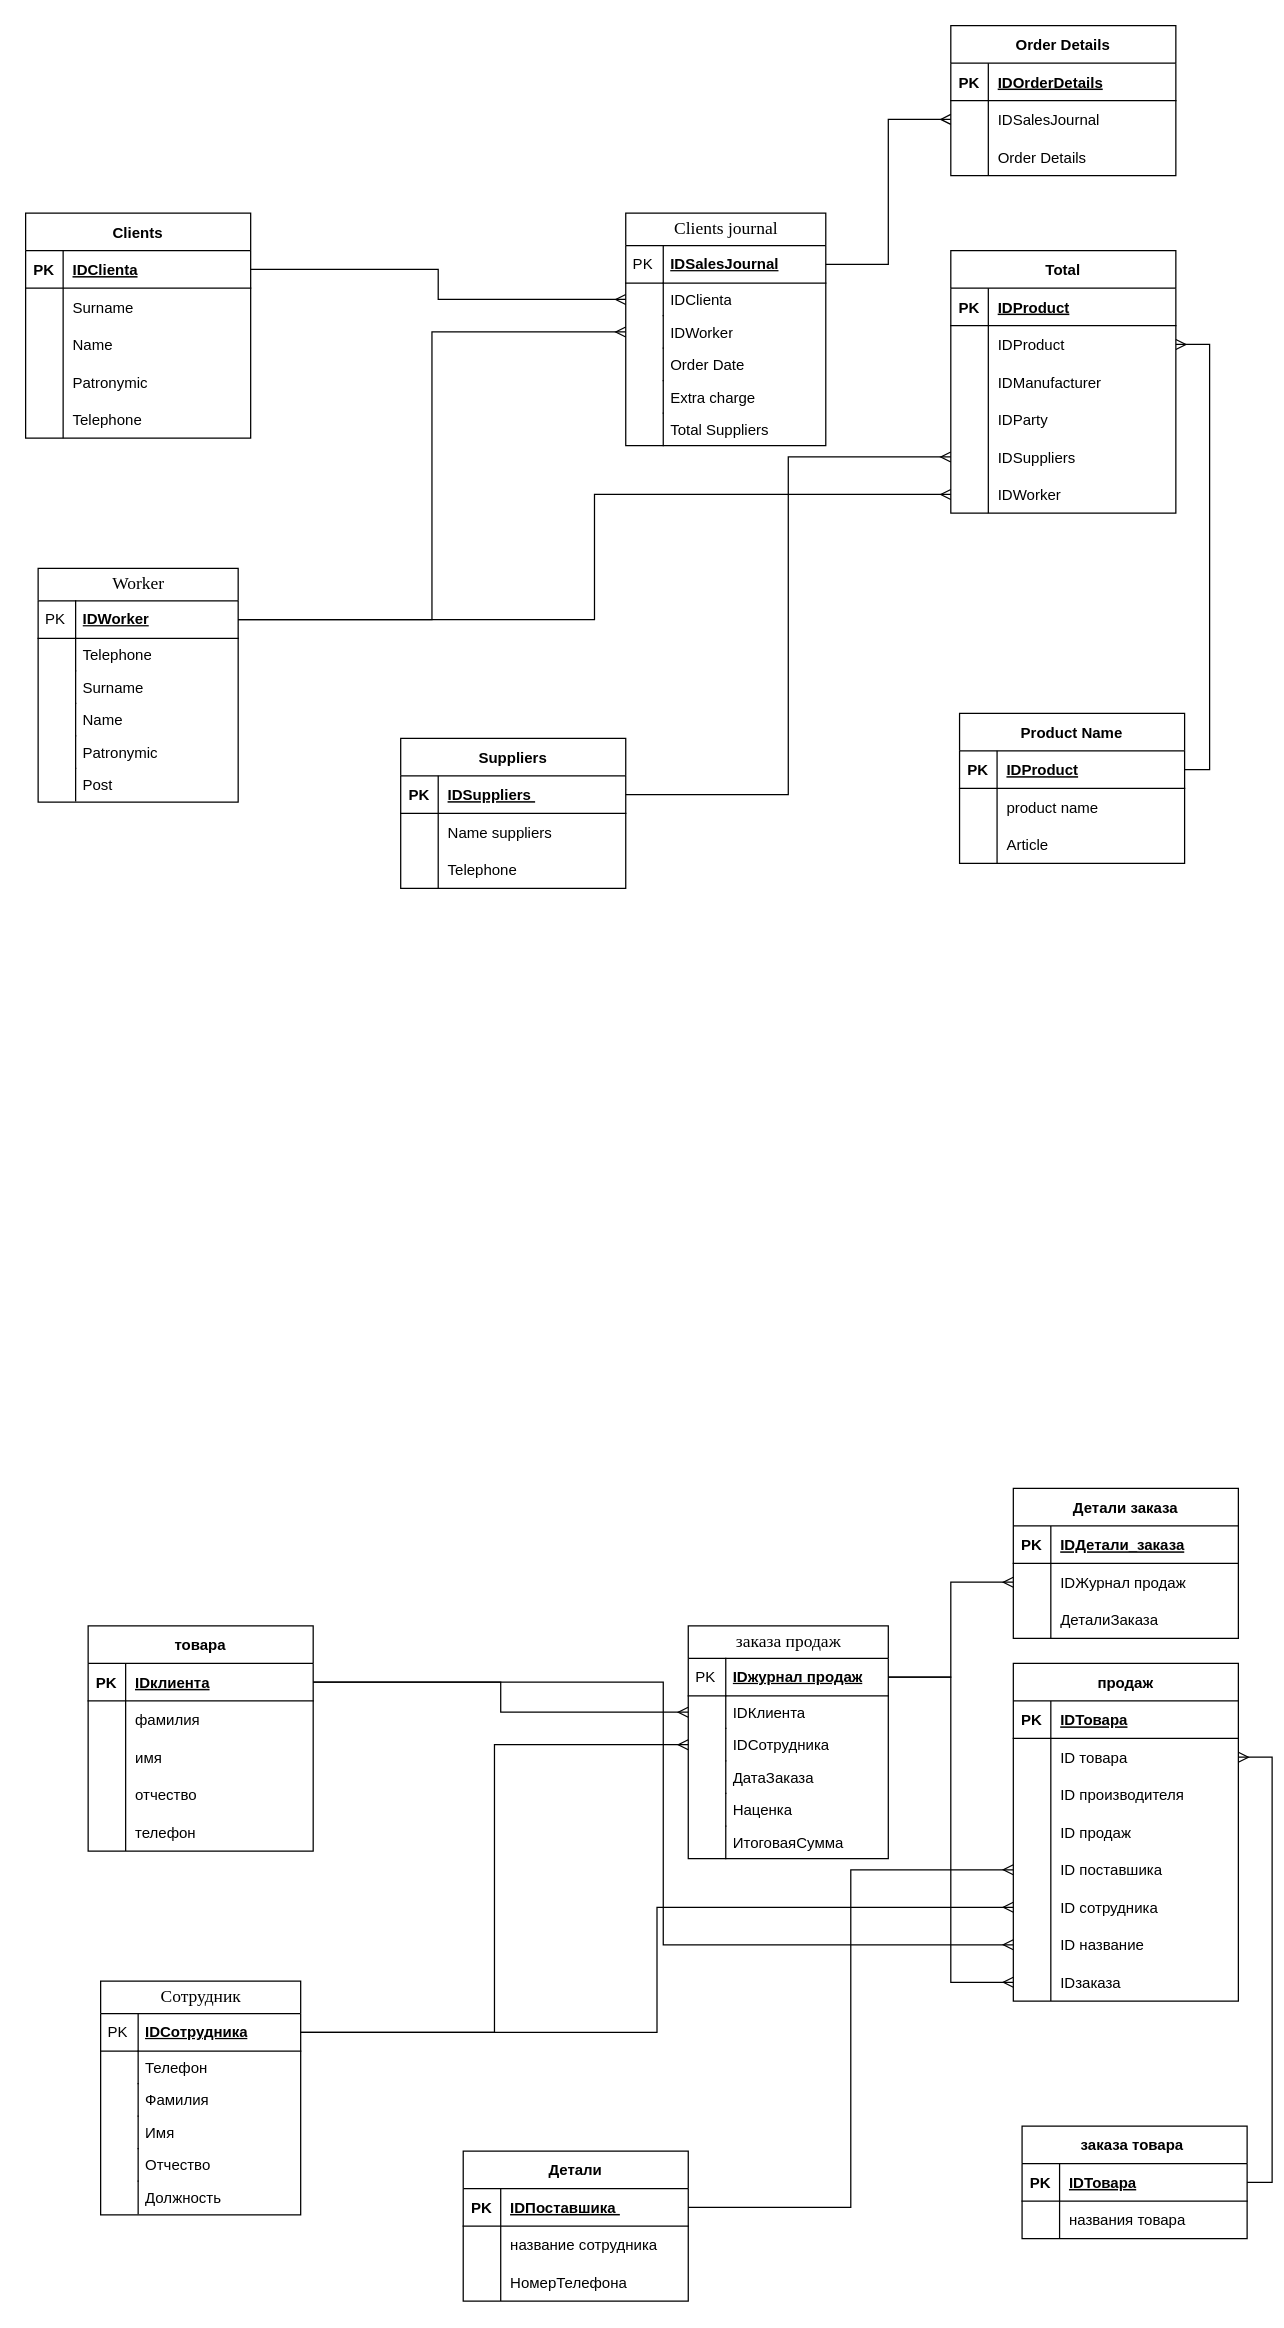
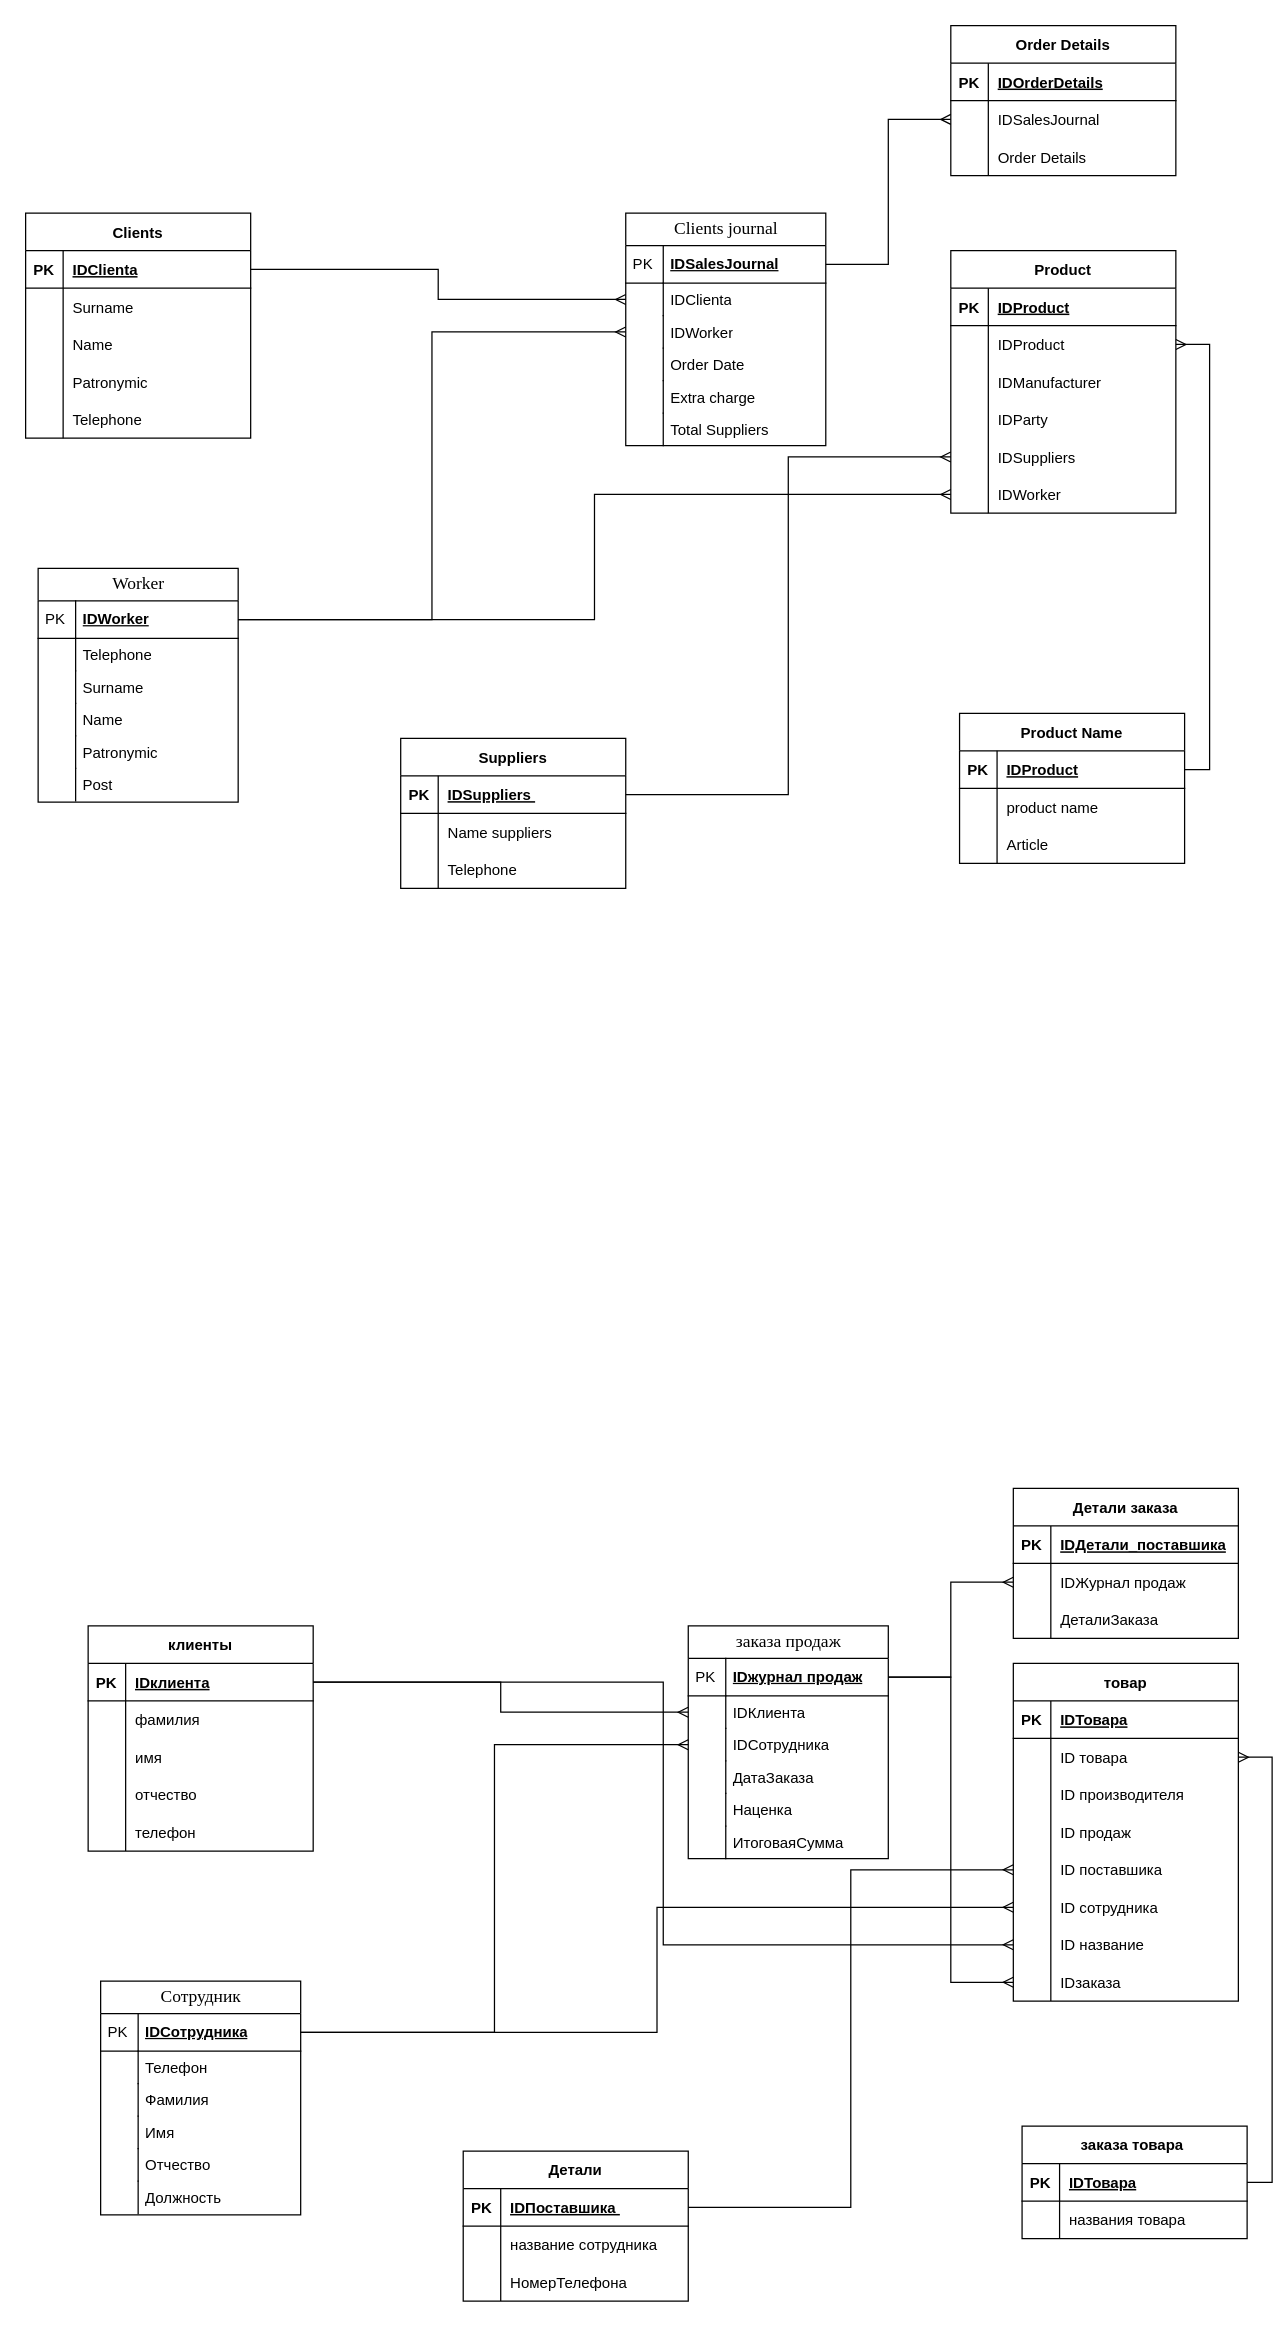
(1063, 270) -> (1063, 270)
(1123, 1545) -> (1140, 1545)
(200, 1645) -> (200, 1645)
(1125, 1683) -> (1125, 1683)
